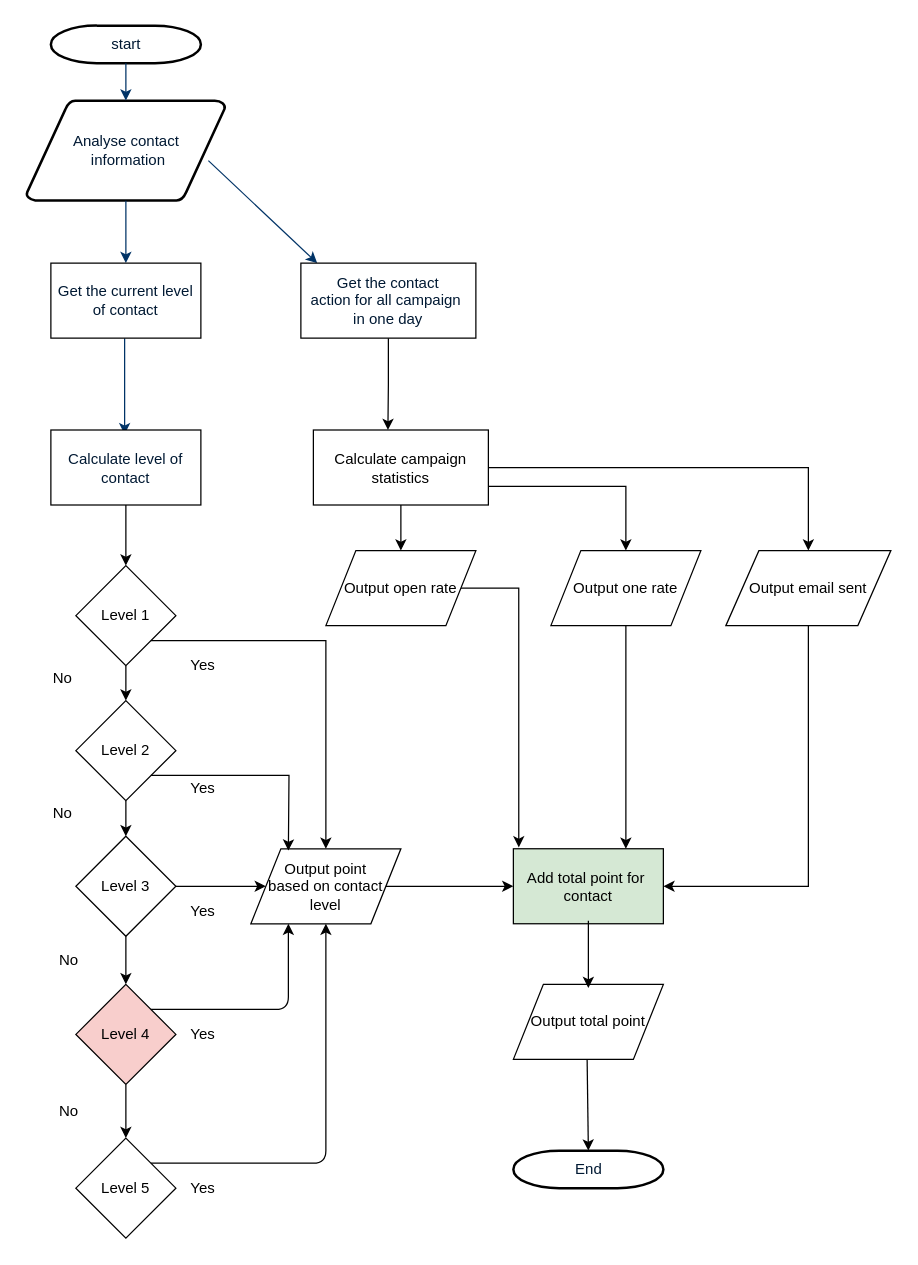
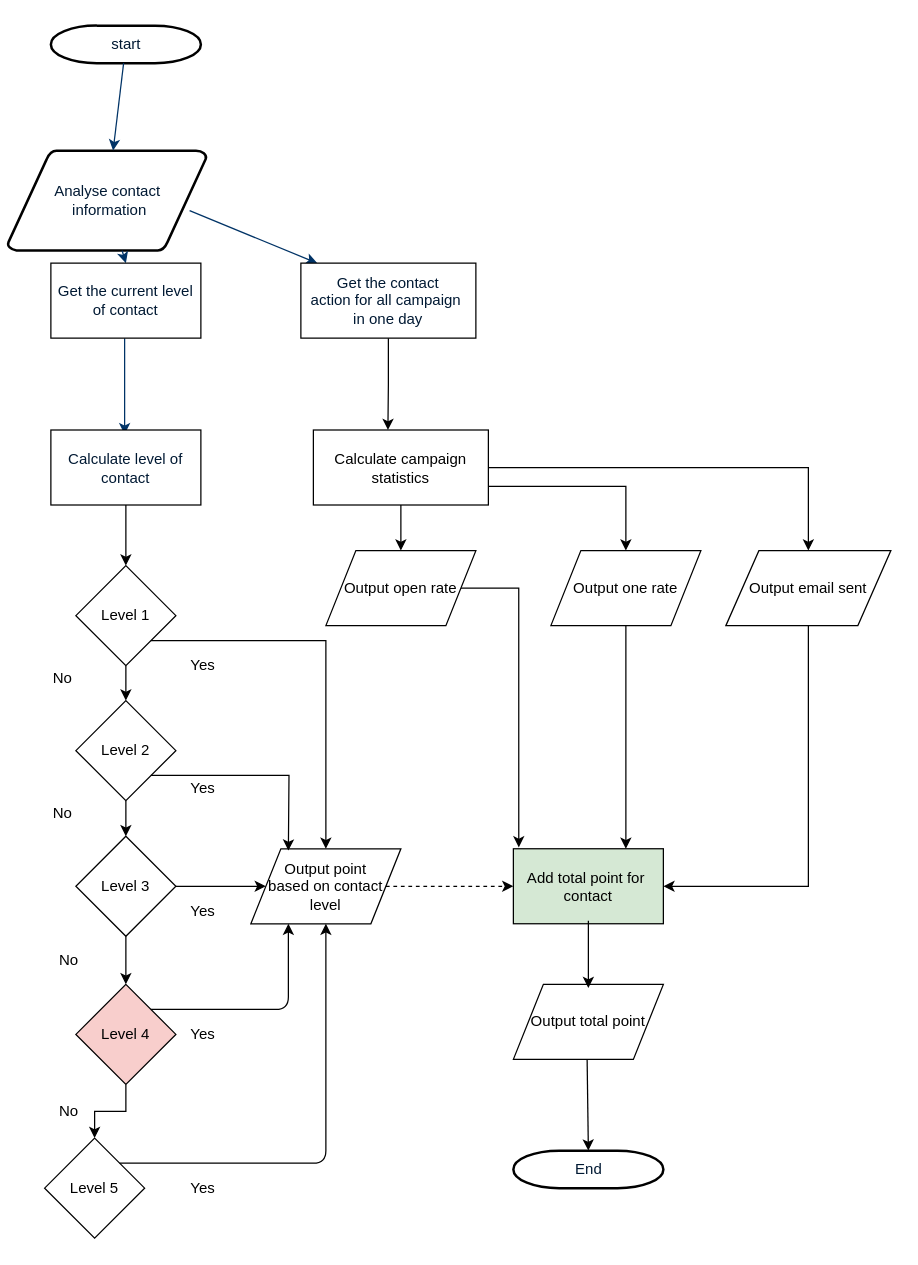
(126, 151) -> (107, 201)
(446, 886) -> (446, 886)
(126, 1188) -> (94, 1188)
